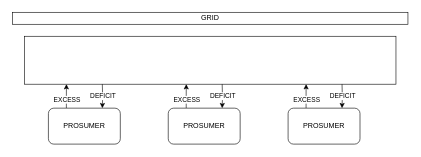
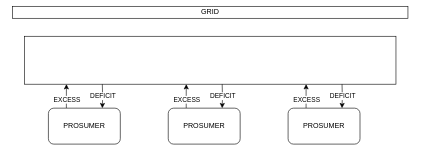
(210, 18) -> (210, 12)
